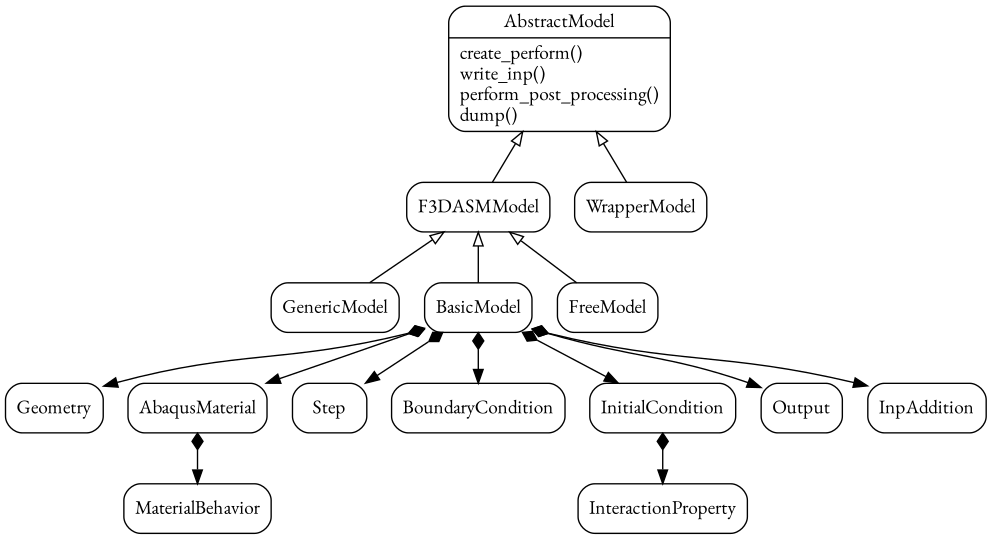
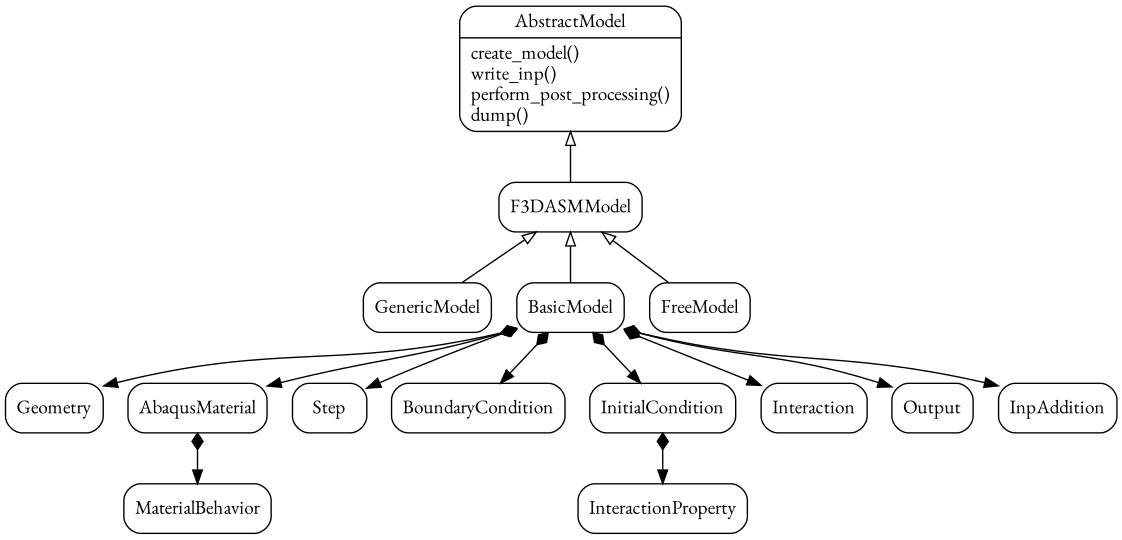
(522, 53) -> (525, 53)
(641, 207) -> none
none -> (814, 408)
